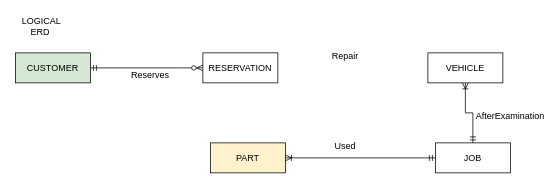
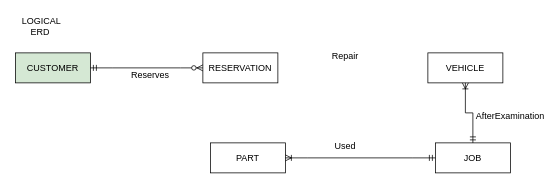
(248, 158) -> (248, 158)
